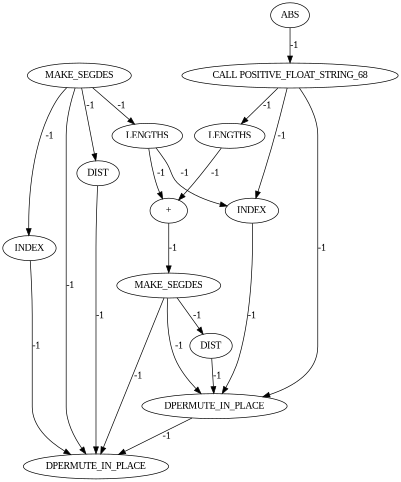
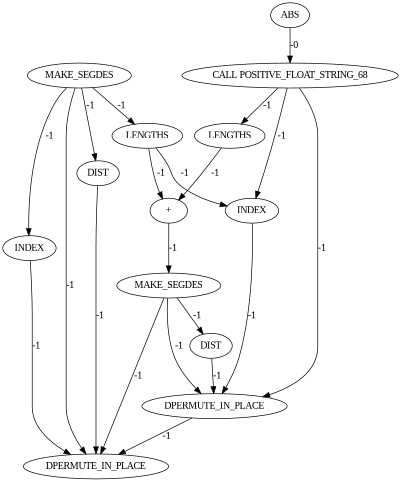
(294, 45) -> (294, 45)
